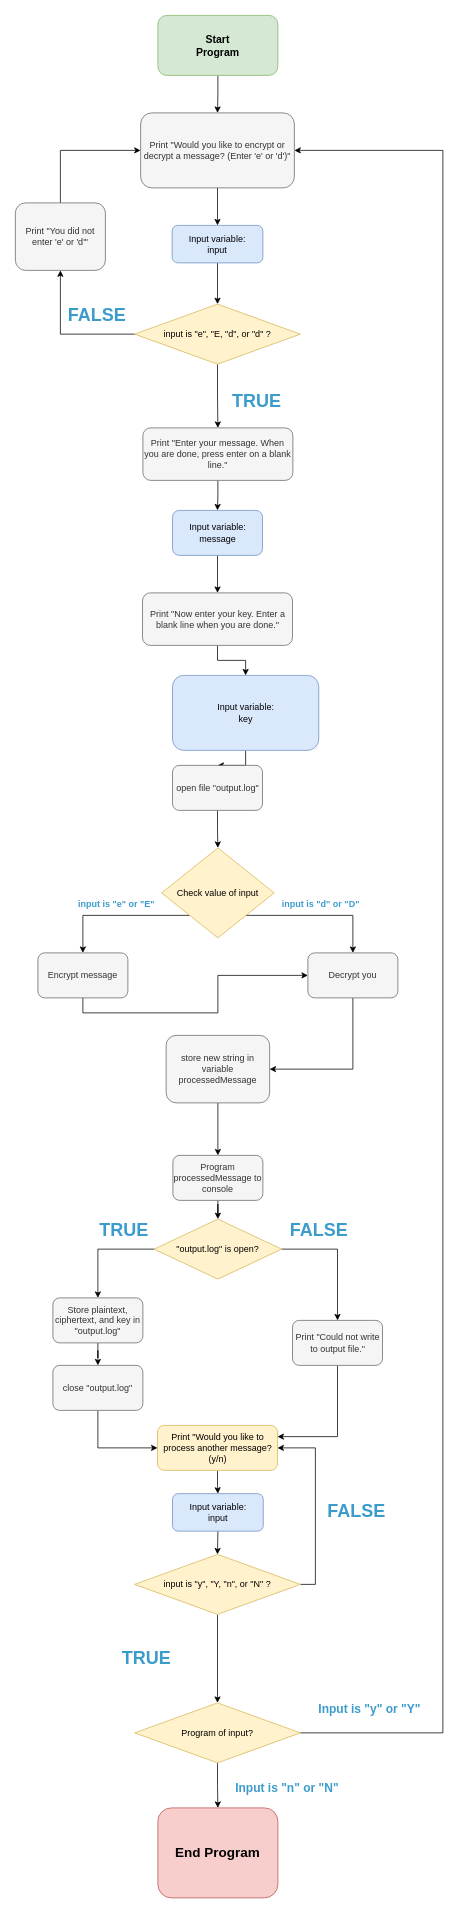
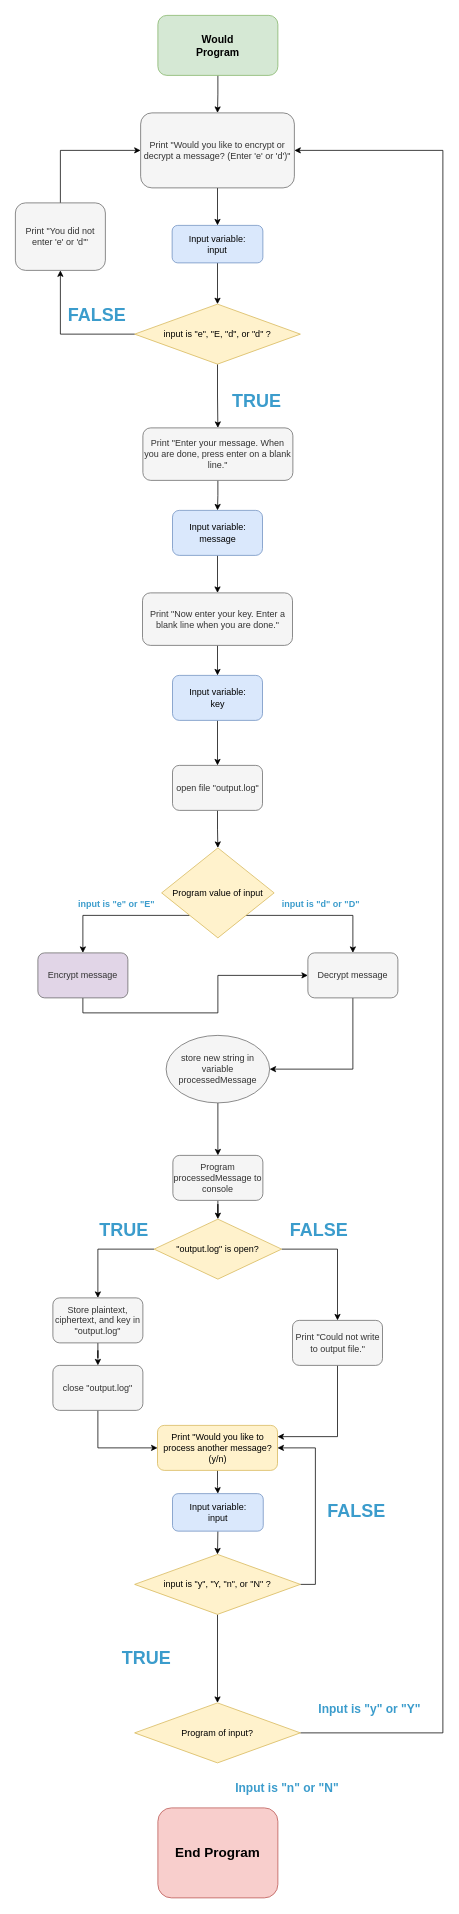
(218, 45) -> (218, 45)
(246, 713) -> (218, 698)
(218, 893) -> (218, 893)
(83, 975) -> (83, 975)
(353, 975) -> (353, 975)
(218, 1069) -> (218, 1069)
(218, 1782) -> none
